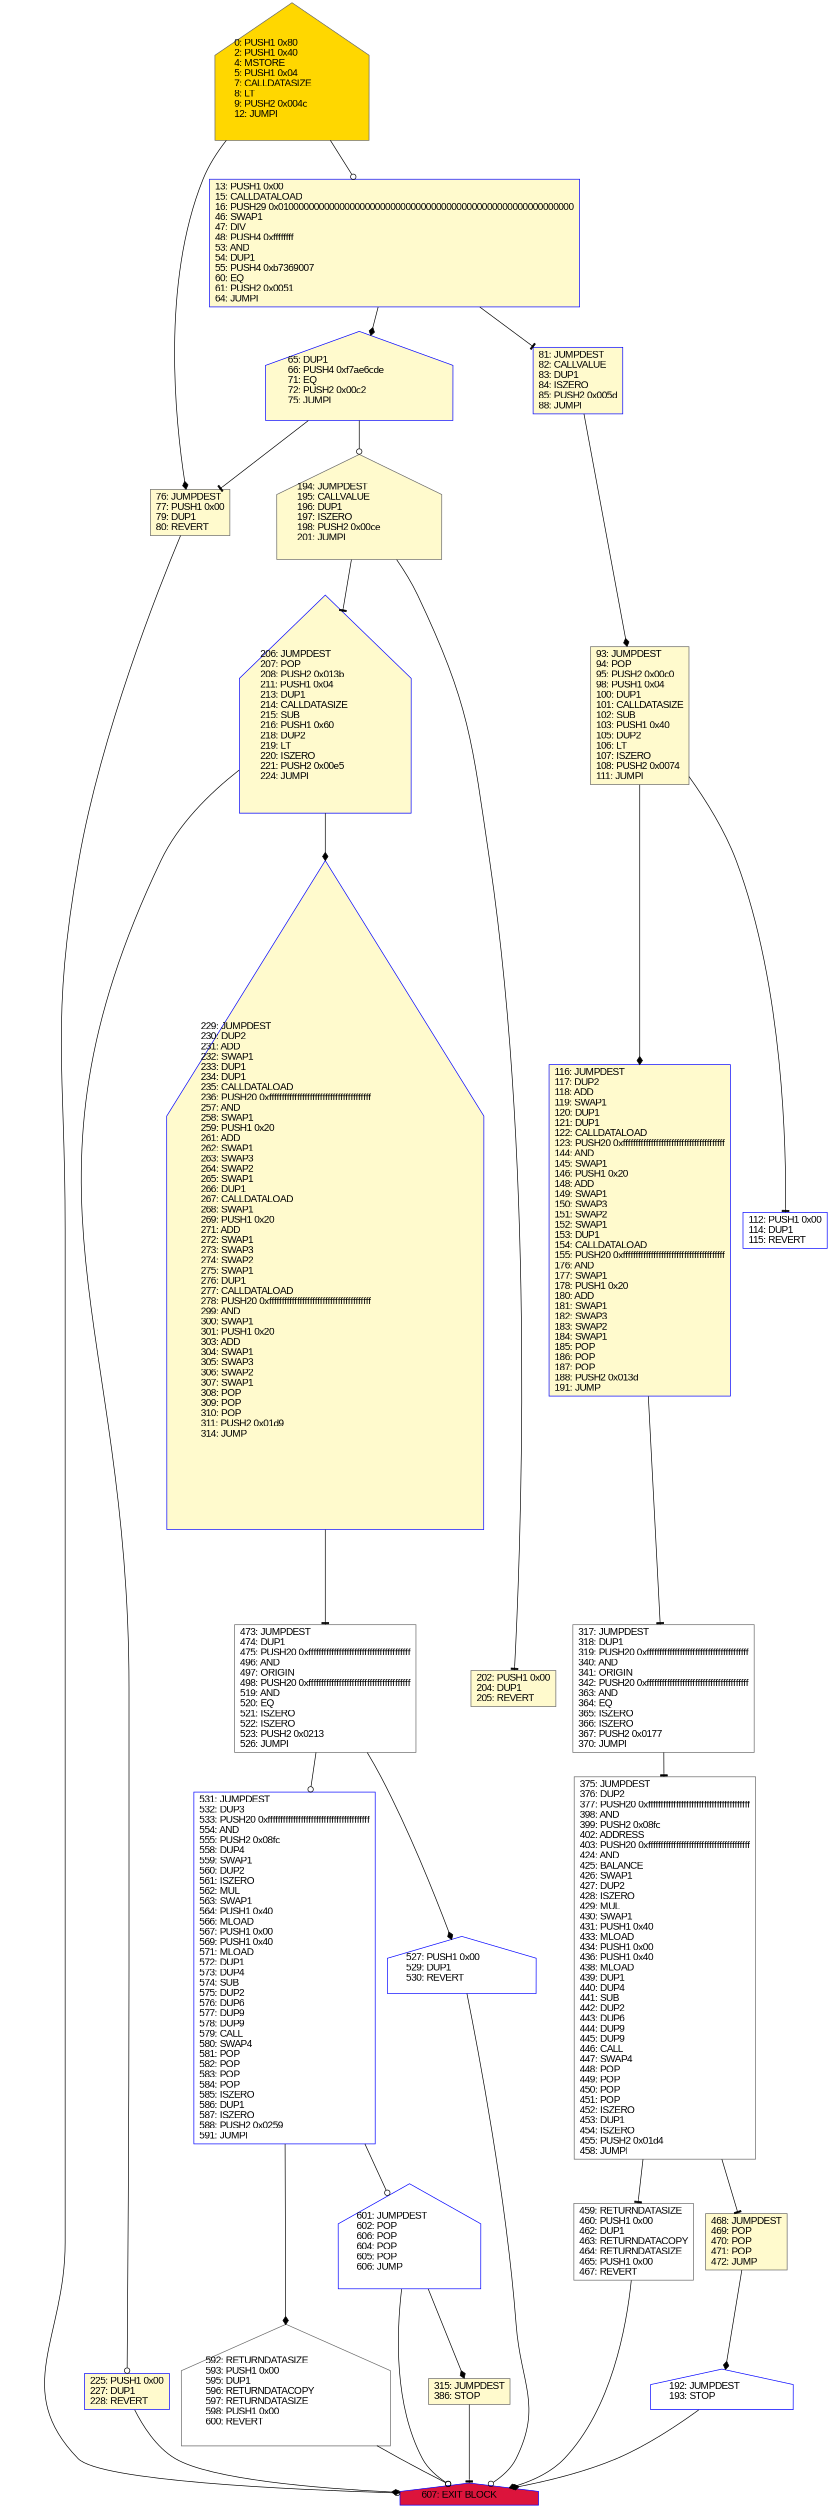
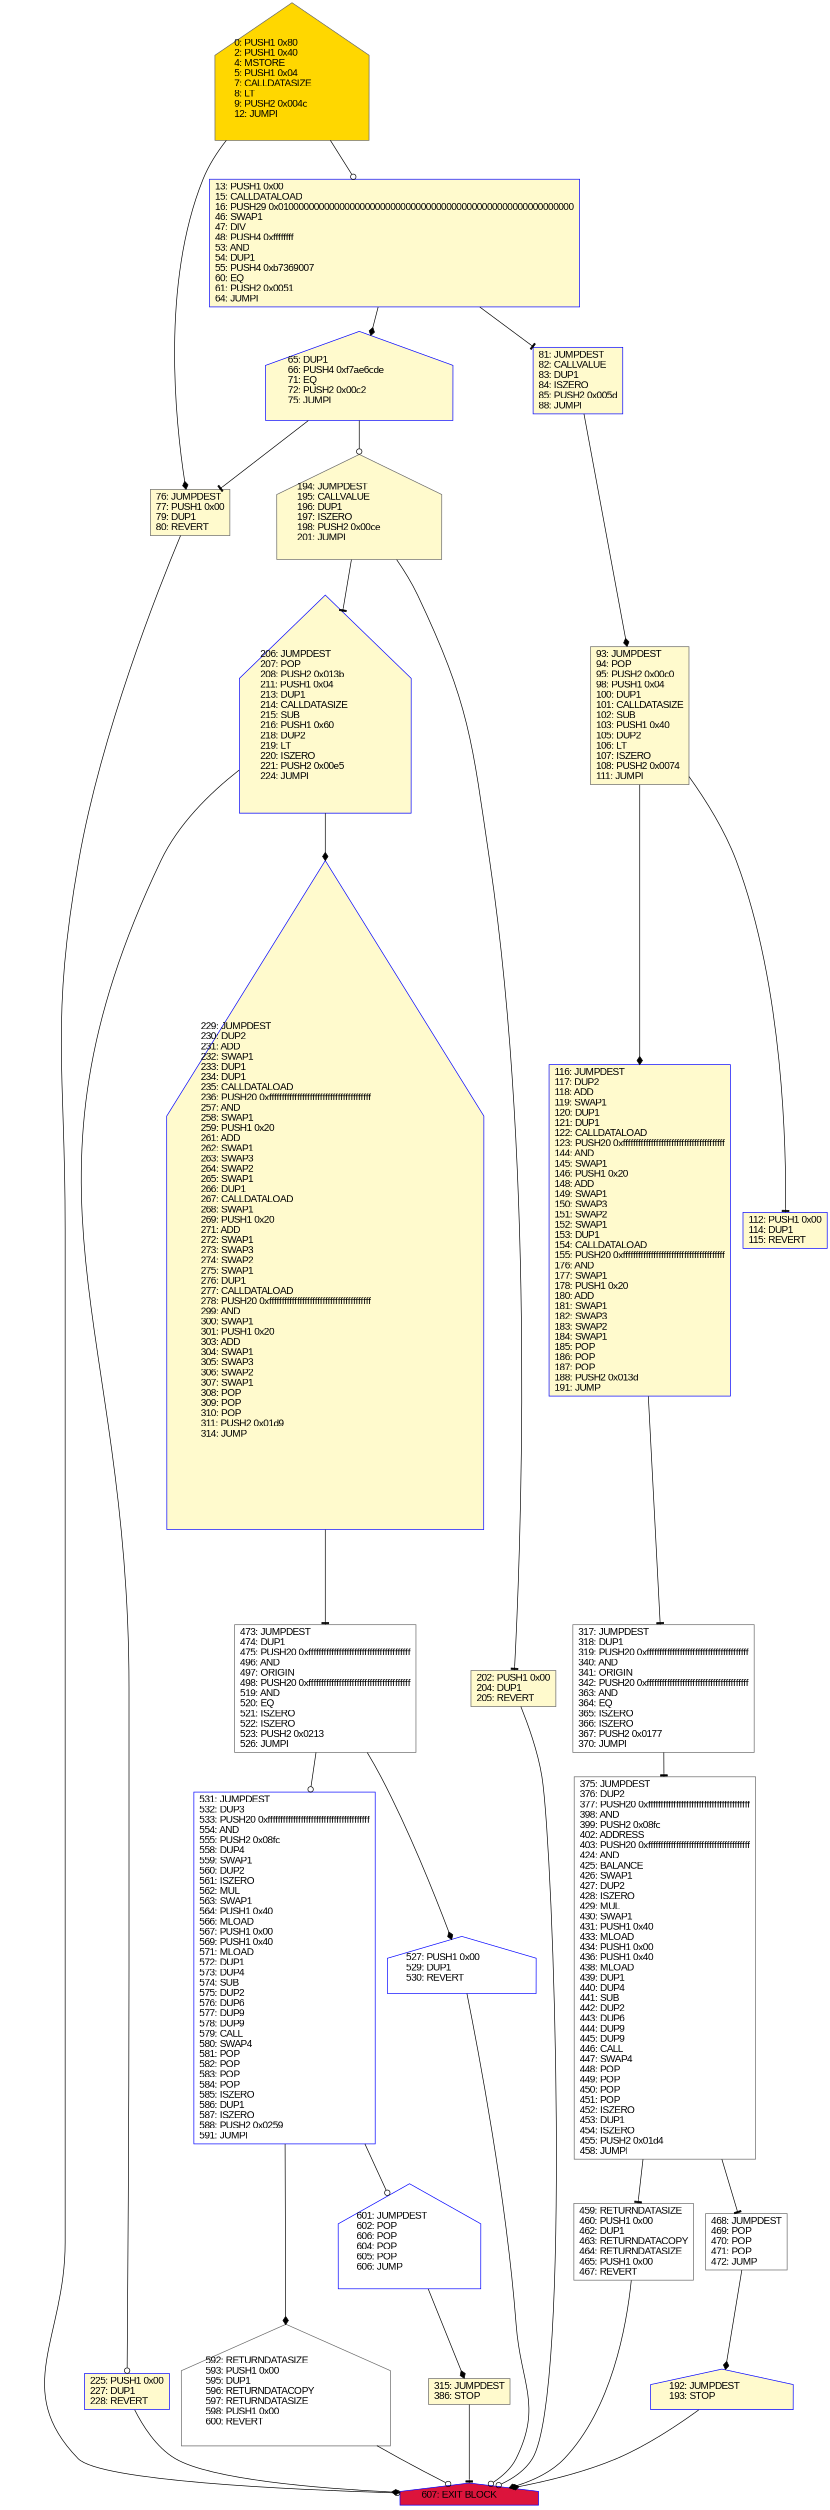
(785, 1230) -> (785, 1230)
(746, 2242) -> (746, 2242)
(402, 2392) -> (556, 2102)
(722, 2392) -> (722, 2392)
